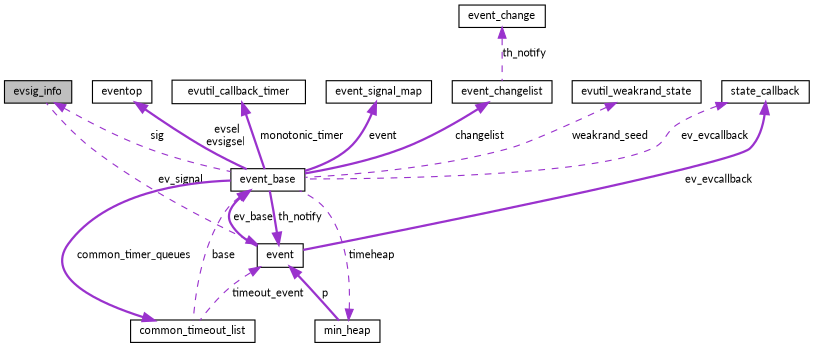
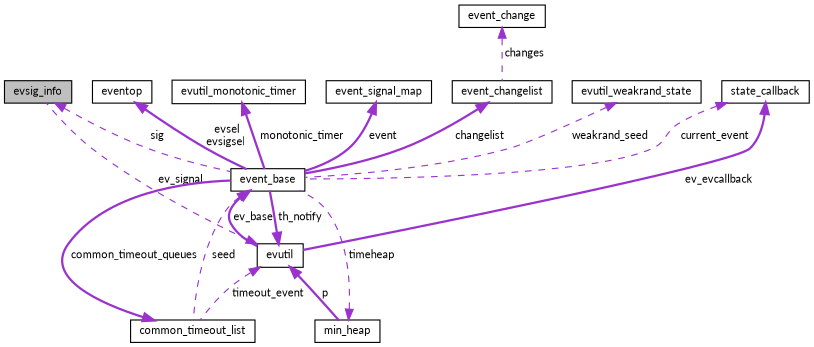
(523, 54) -> (523, 54)
(239, 92) -> (239, 92)
(714, 136) -> (714, 136)
(133, 256) -> (133, 256)
(222, 256) -> (222, 256)
(280, 256) -> (280, 256)
